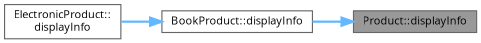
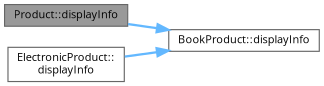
(327, 22) -> (143, 26)
